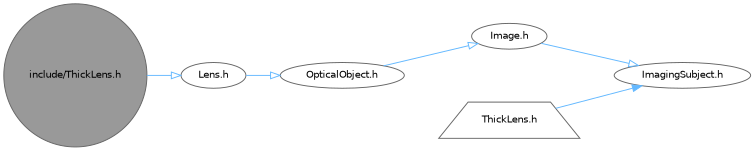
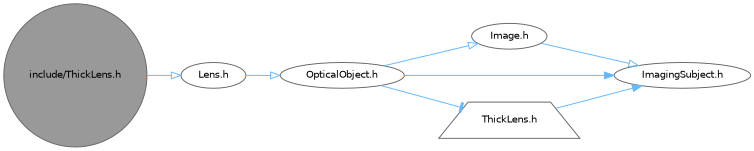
none -> (504, 75)
none -> (420, 96)
